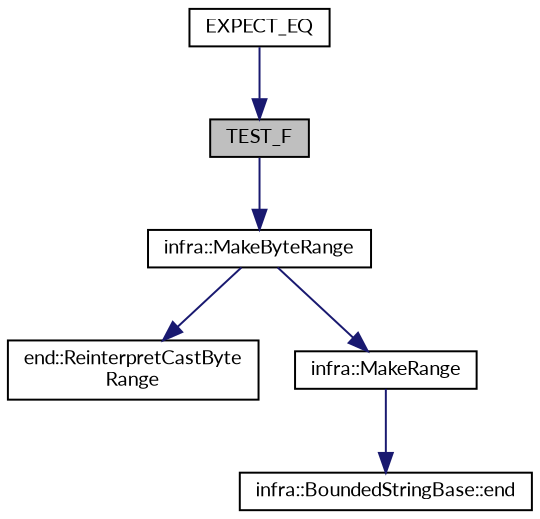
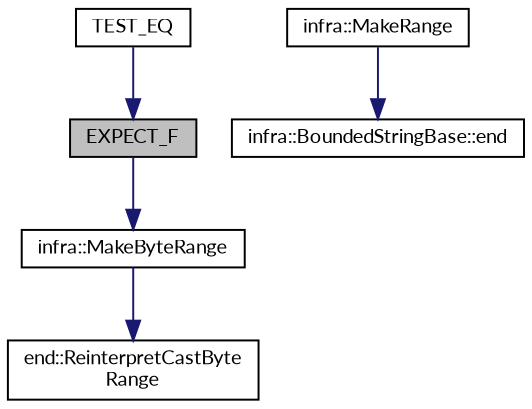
(260, 28) -> (133, 28)
(260, 138) -> (133, 138)
(315, 303) -> none
